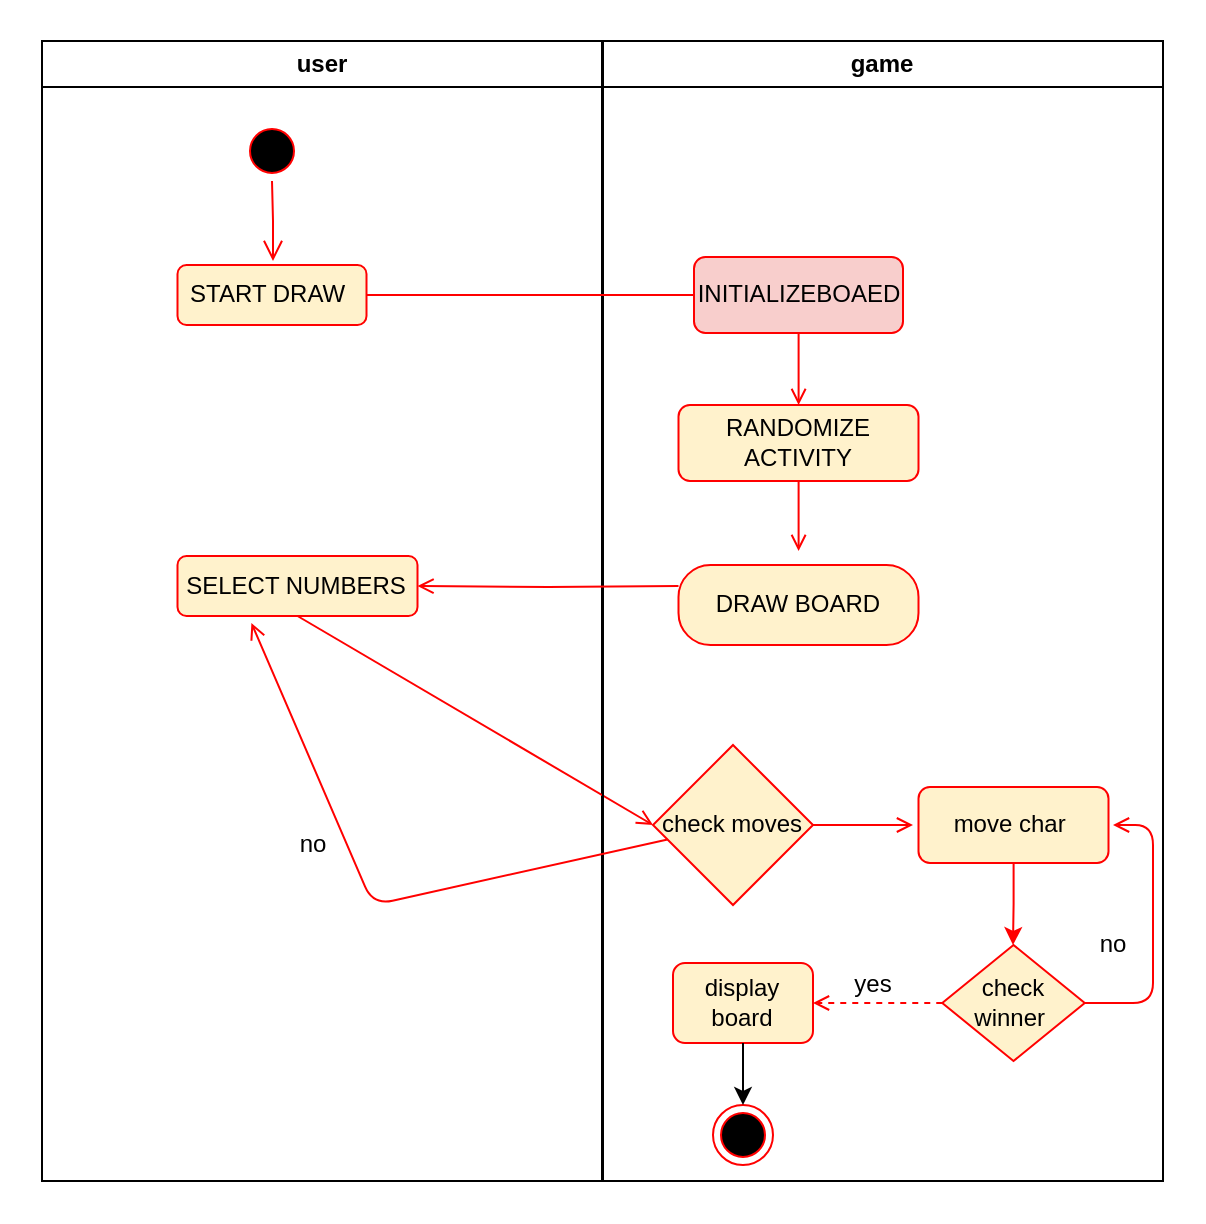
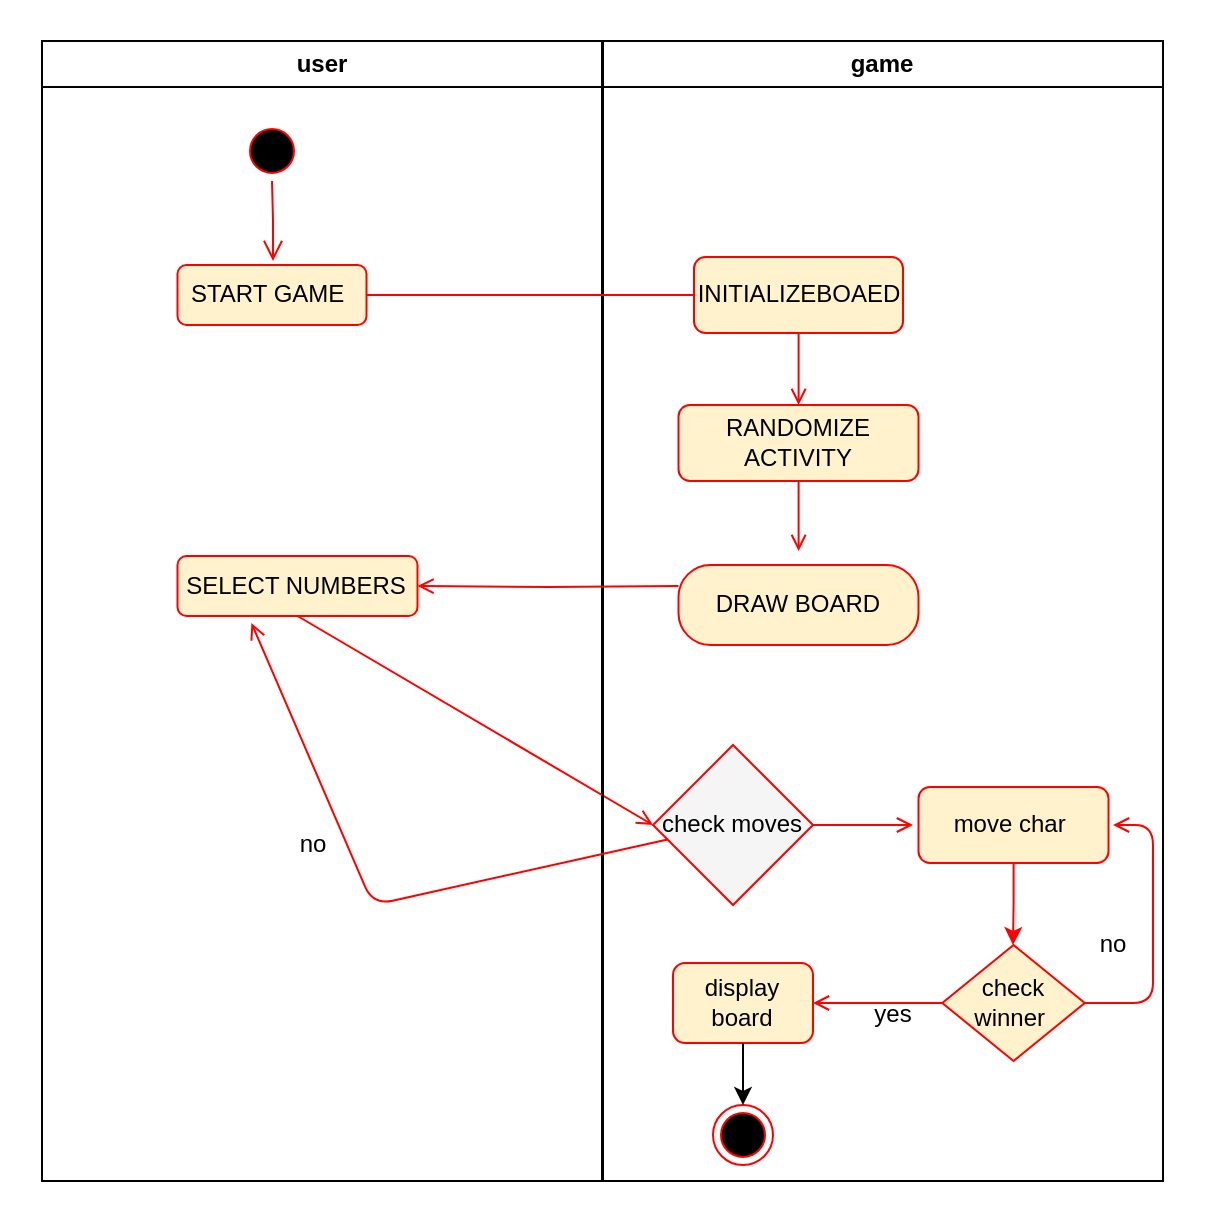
(272, 295) -> (272, 295)
(799, 295) -> (799, 295)
(733, 825) -> (733, 825)
(873, 985) -> (893, 1015)
(880, 1003) -> (880, 1003)
